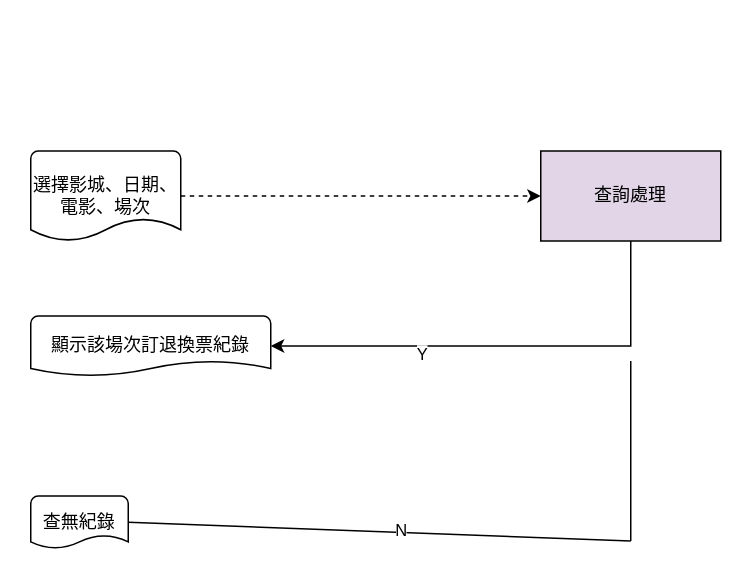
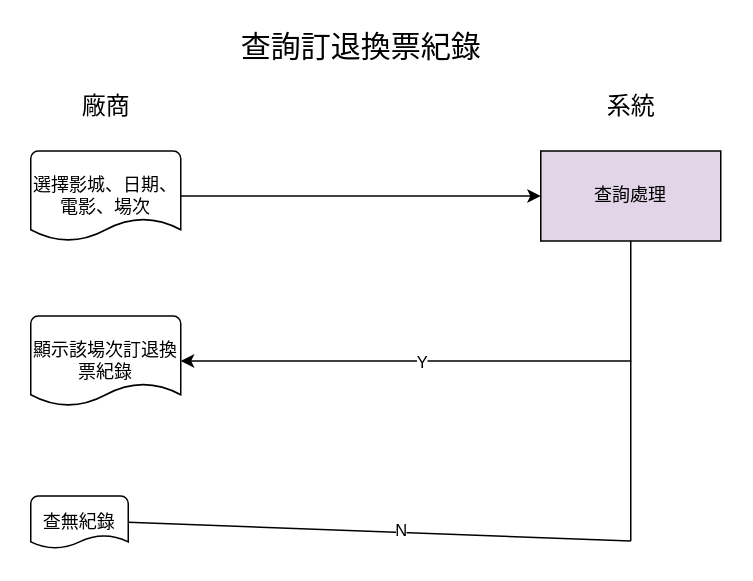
none -> (361, 46)
none -> (106, 106)
none -> (631, 106)
(357, 196) -> (357, 196)
(151, 346) -> (106, 361)
